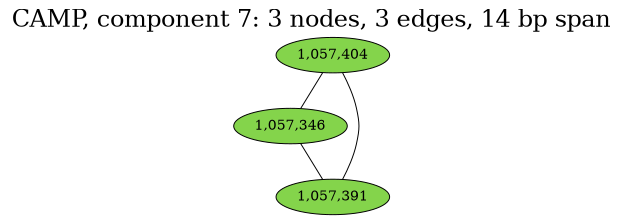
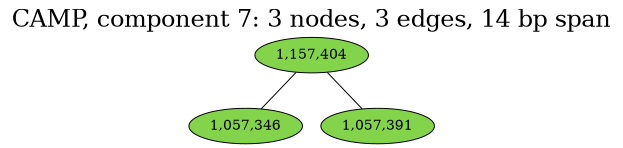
(333, 55) -> (312, 55)
(312, 162) -> none
